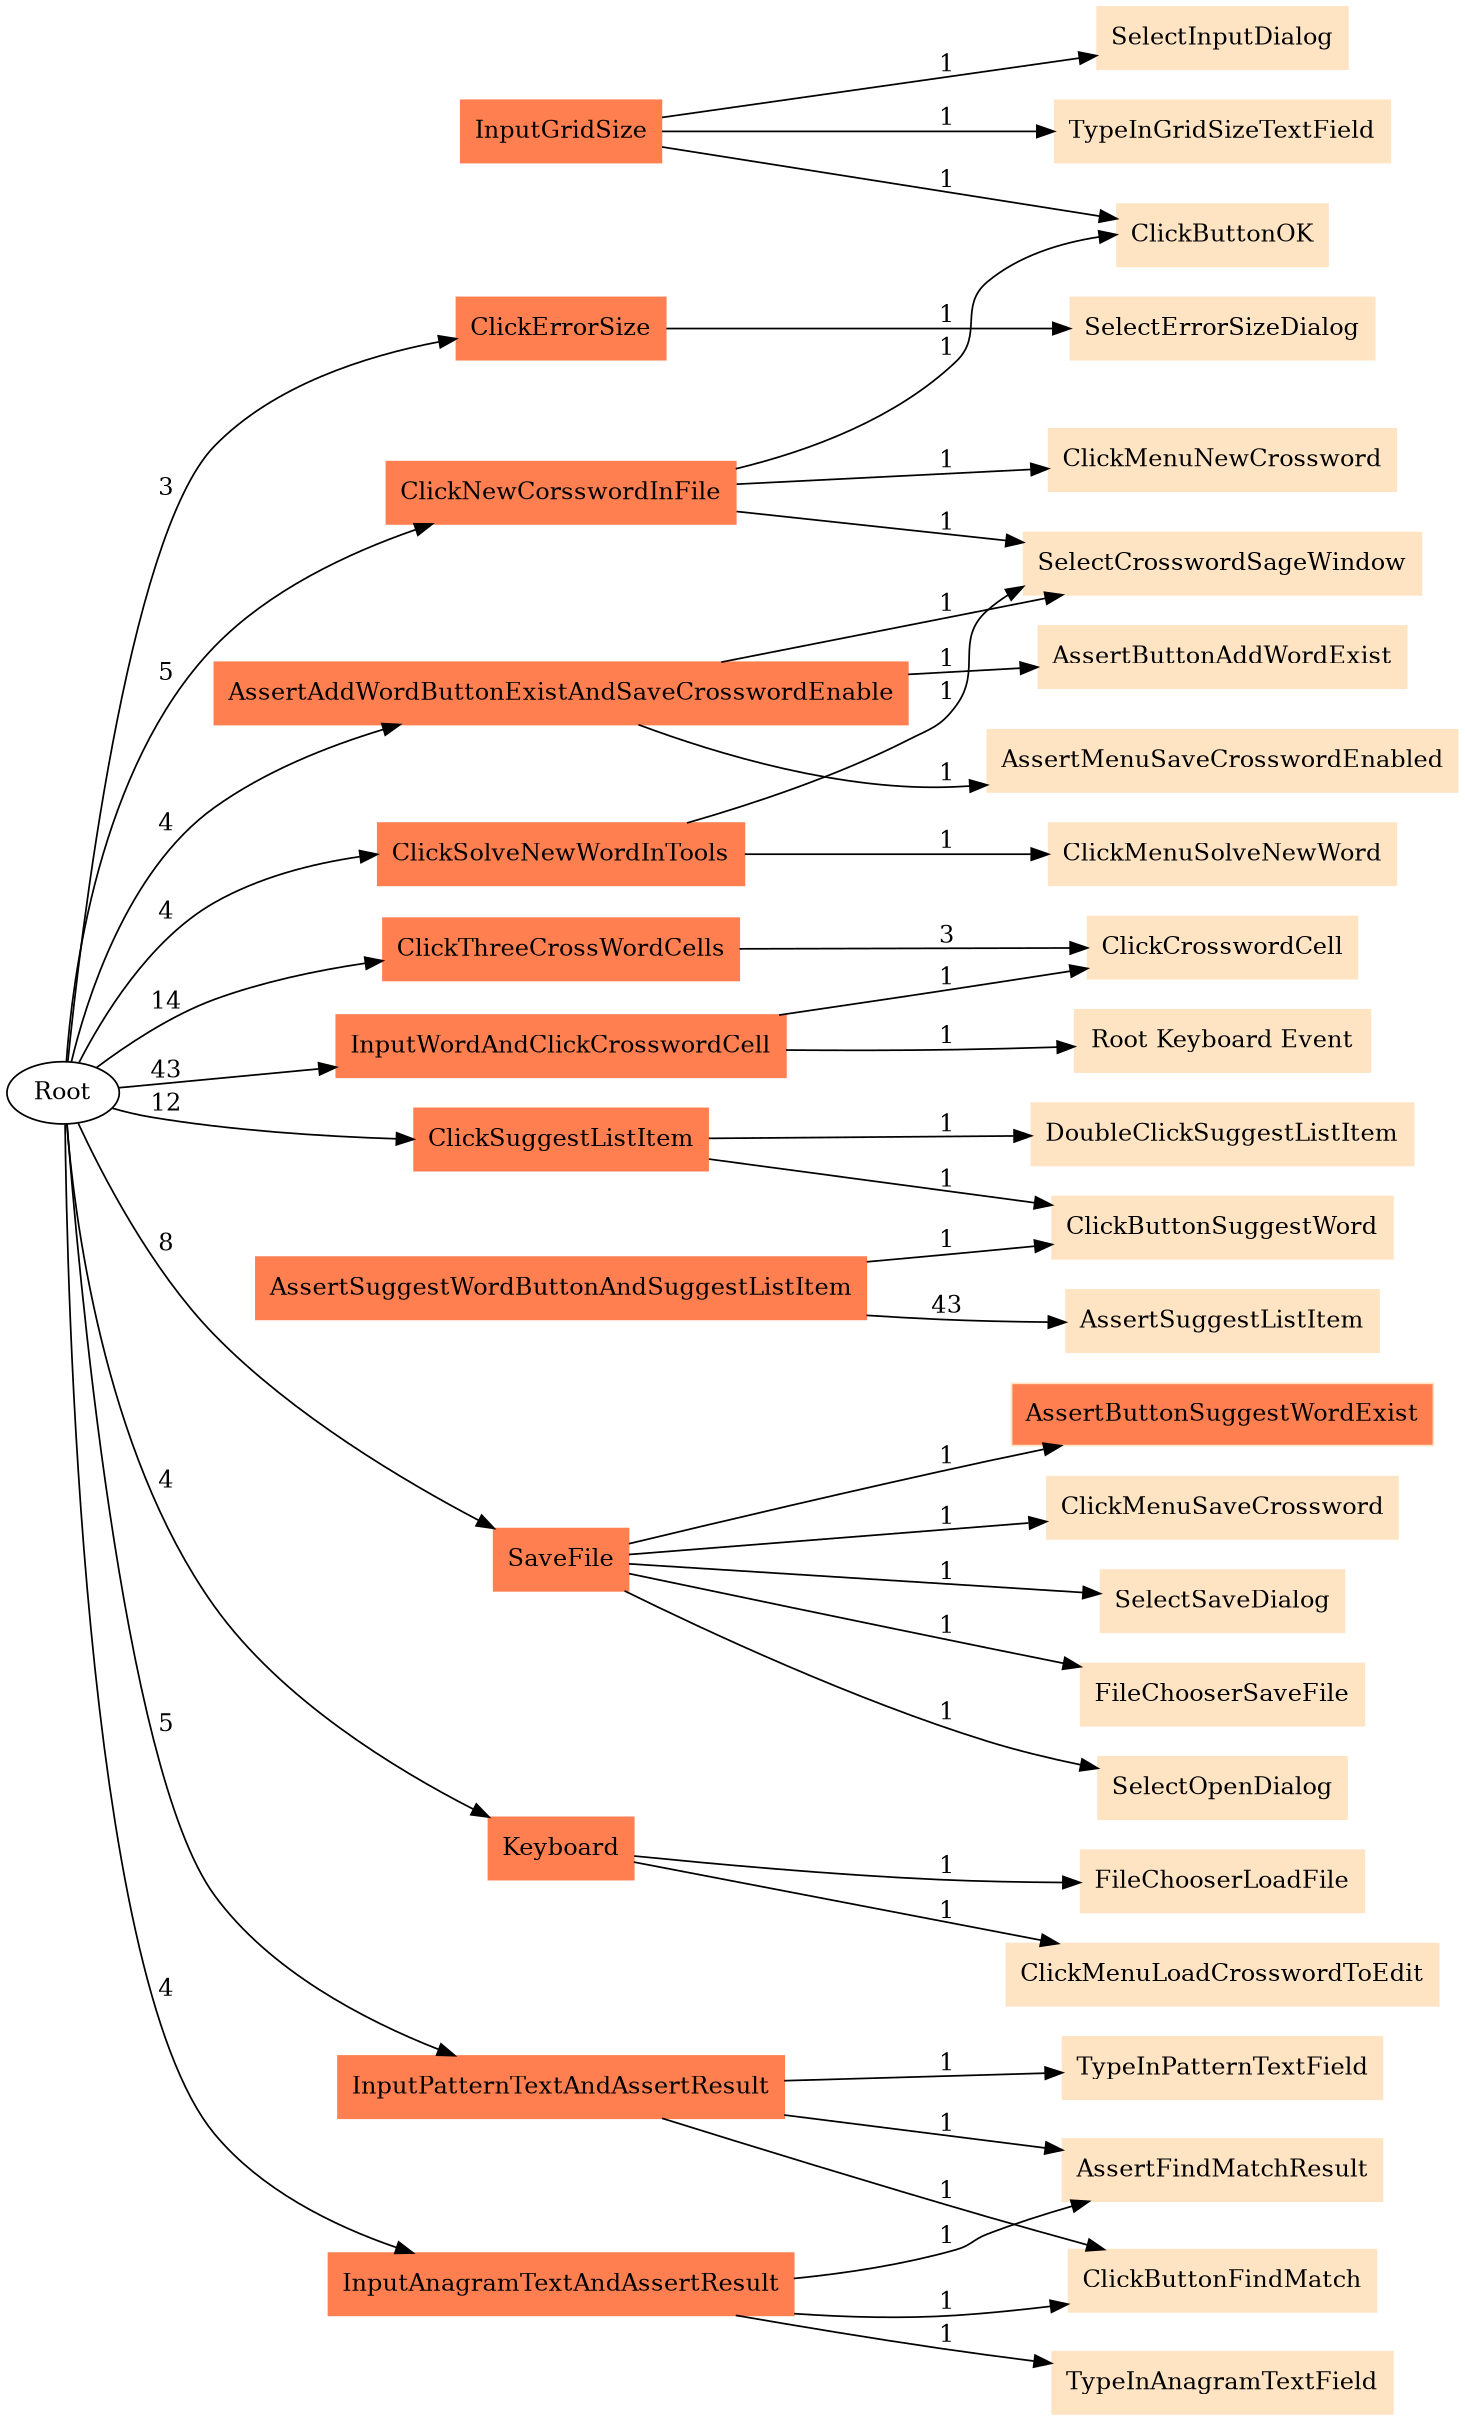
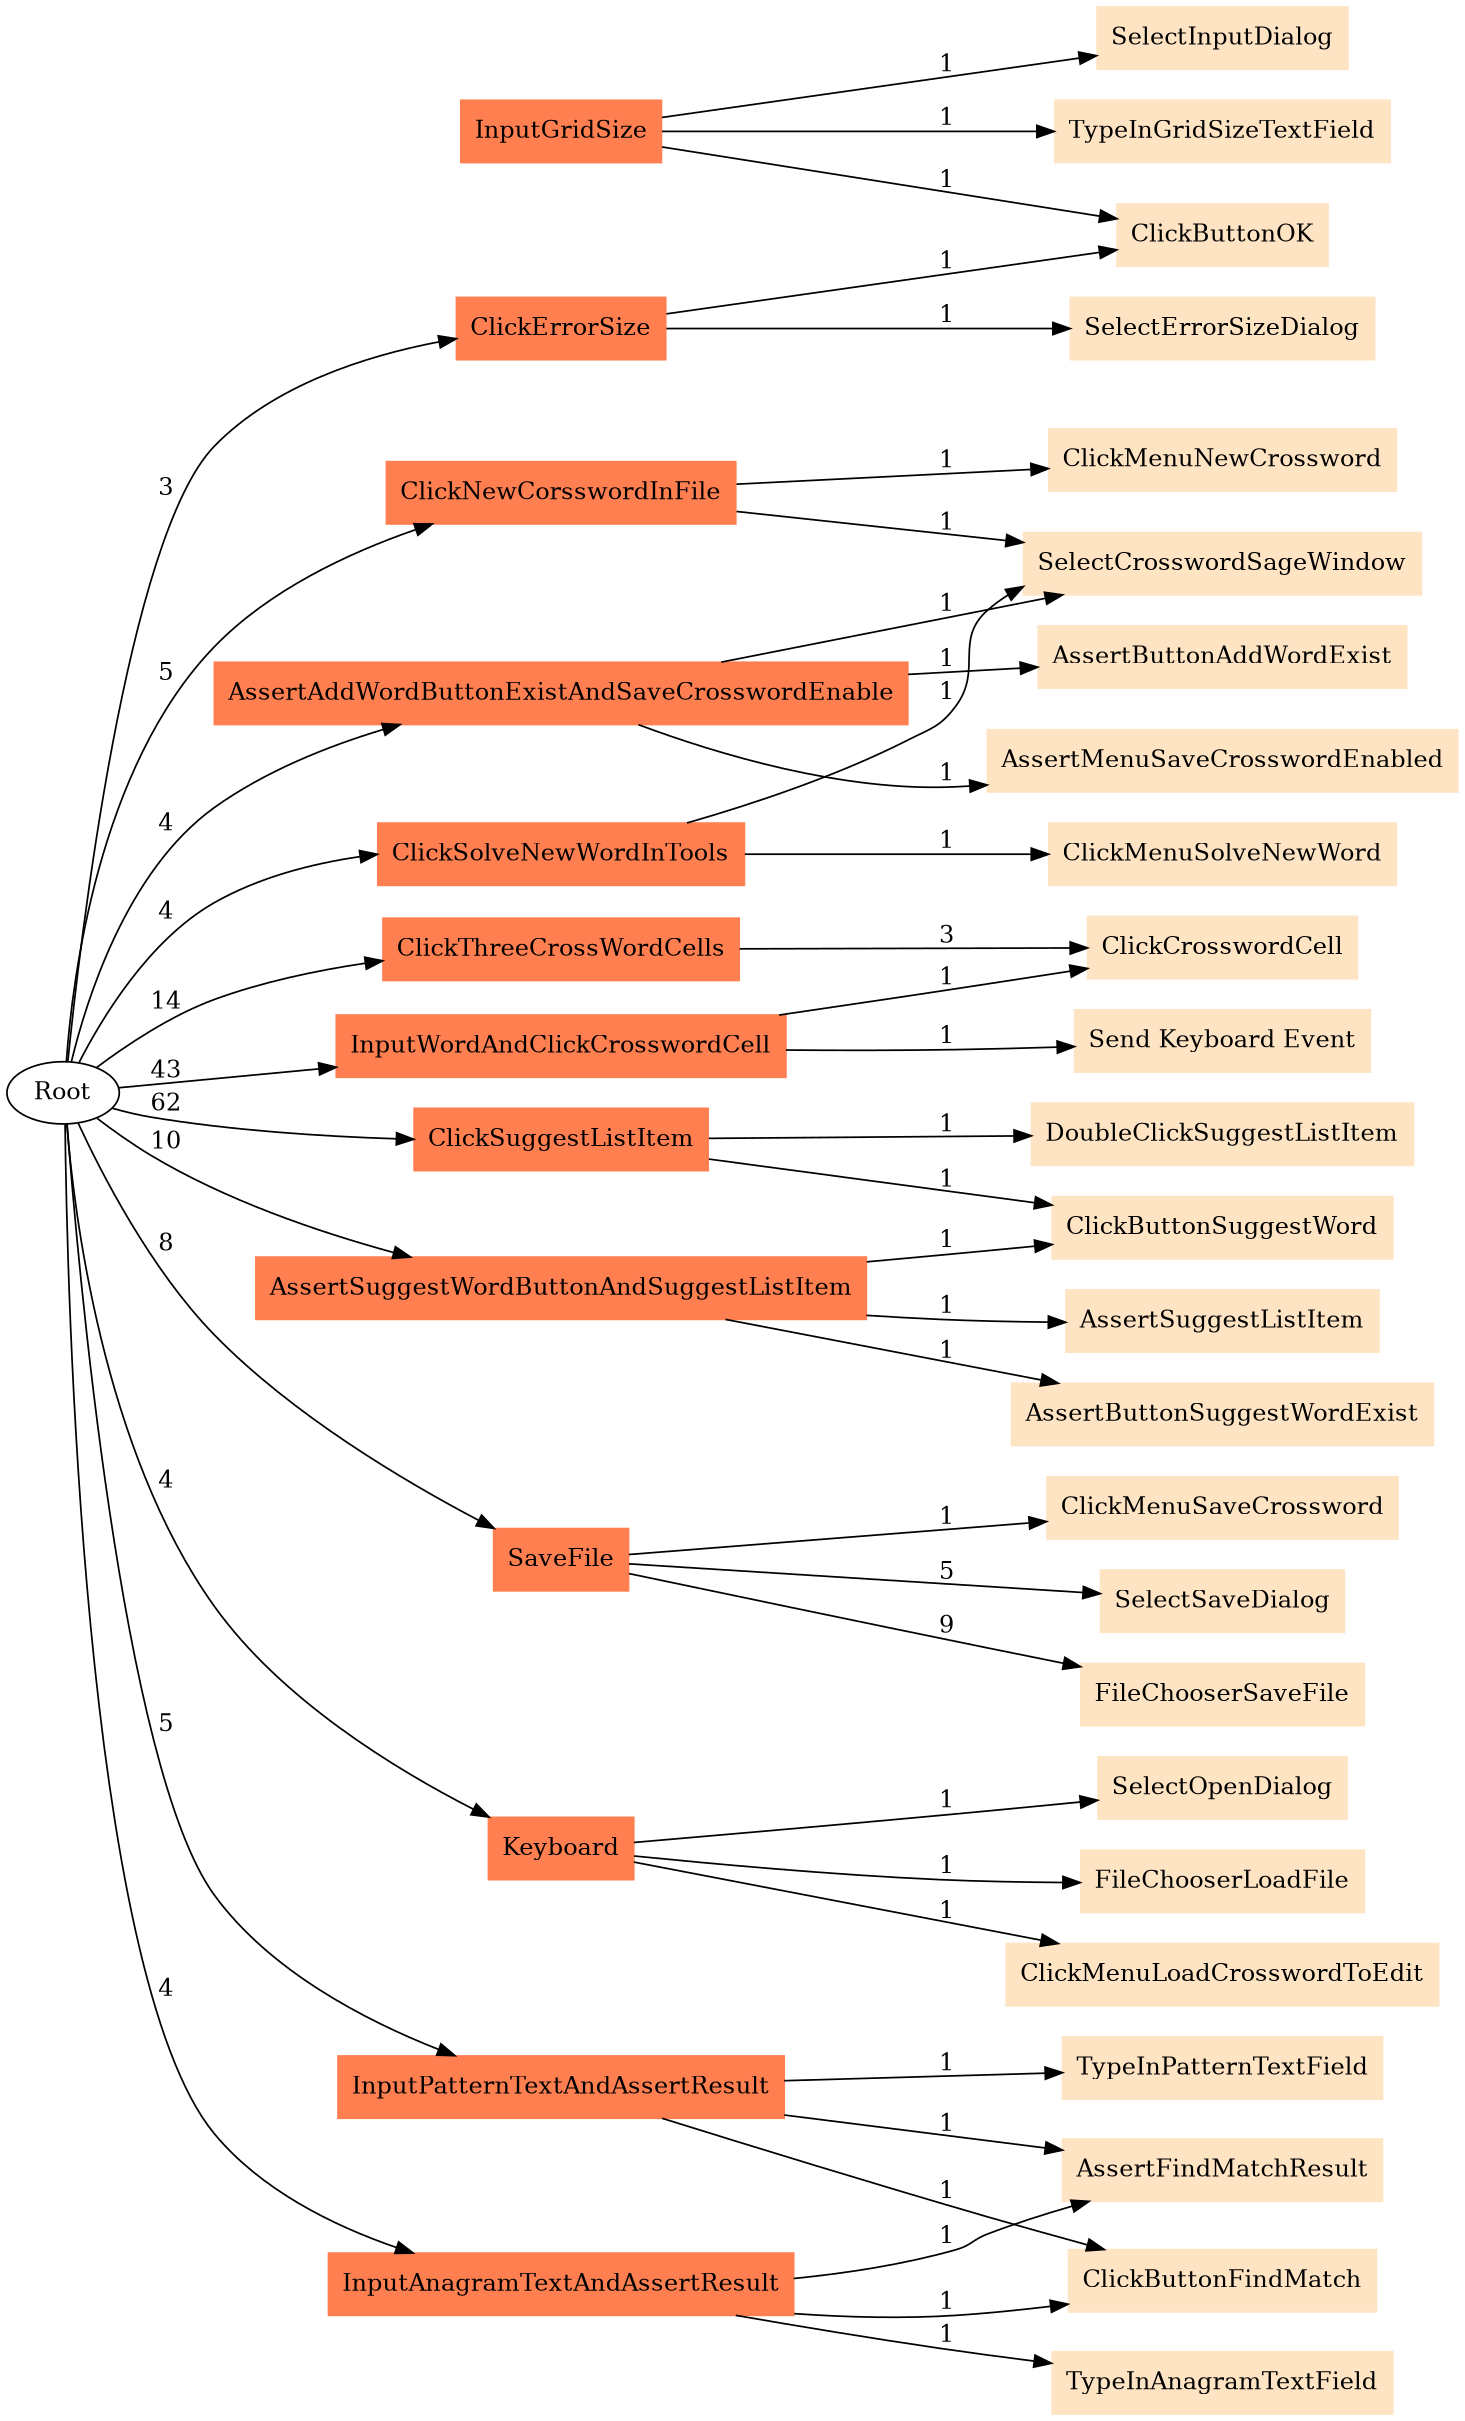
(942, 374) -> (883, 283)
(1223, 1041) -> (1223, 1041)
(167, 1104) -> (167, 1104)
none -> (239, 1200)
(948, 1306) -> (948, 1306)
(1223, 1414) -> (1223, 1414)
(836, 1495) -> (883, 1350)
(948, 1573) -> (948, 1573)
(948, 1626) -> (948, 1626)
(848, 1691) -> (857, 1823)
